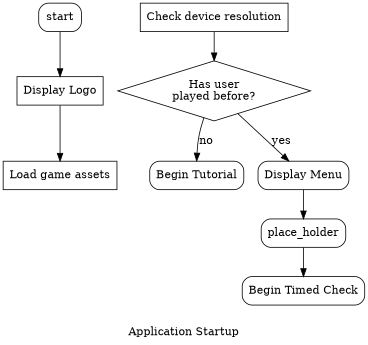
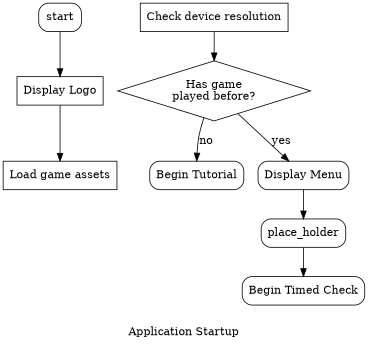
(214, 91) -> (214, 91)
